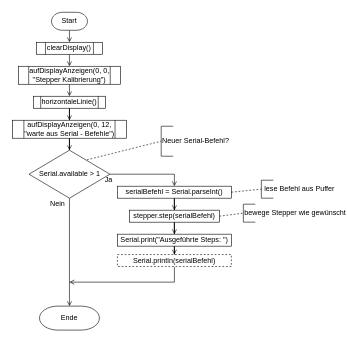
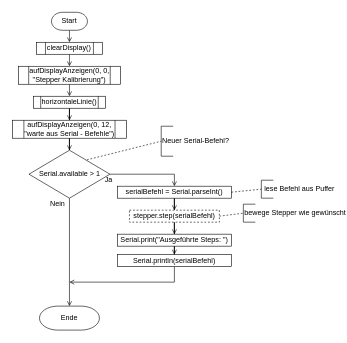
(174, 216) -> (174, 216)
(174, 261) -> (174, 261)
